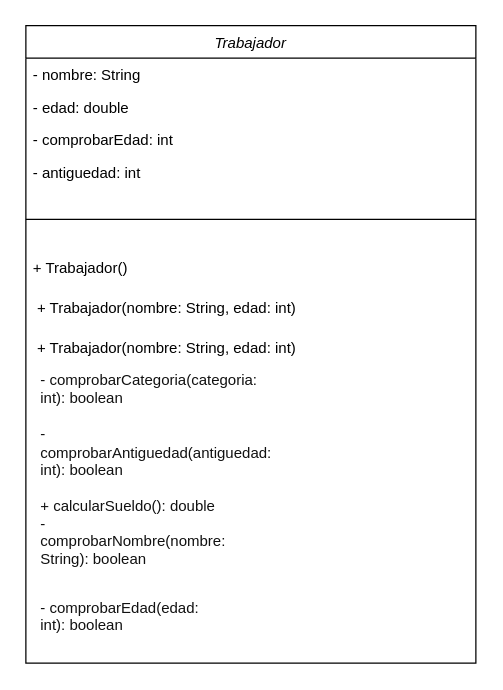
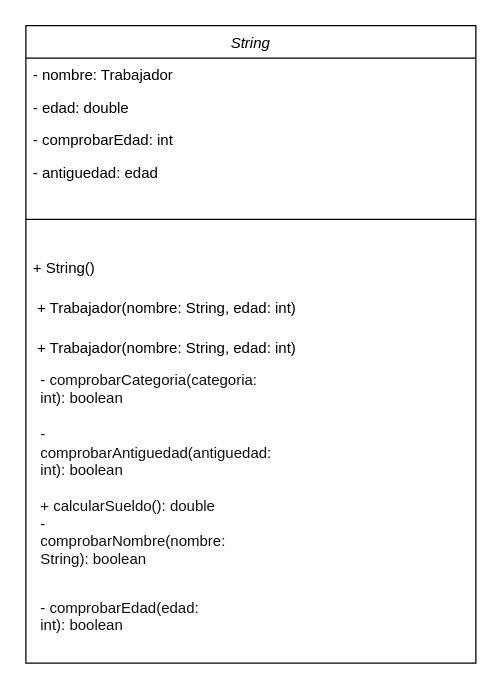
(250, 43) -> (250, 43)
(92, 75) -> (111, 75)
(94, 173) -> (100, 173)
(89, 268) -> (71, 268)
